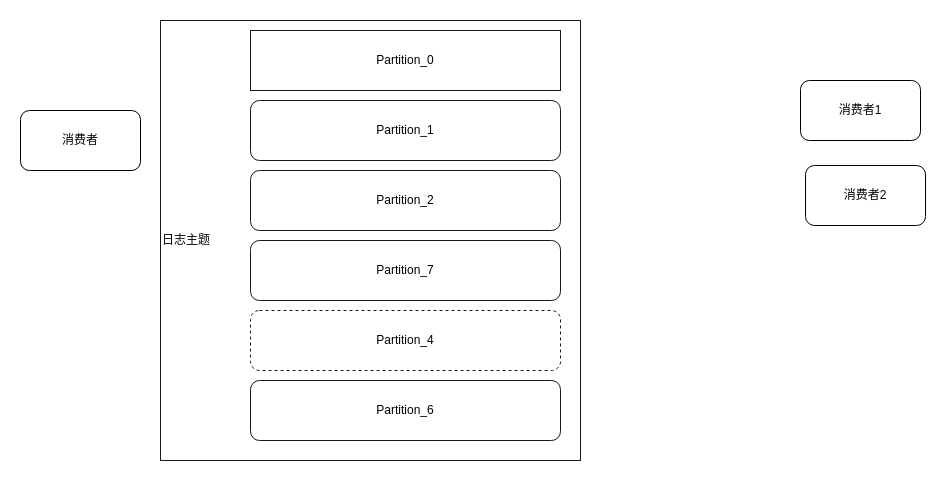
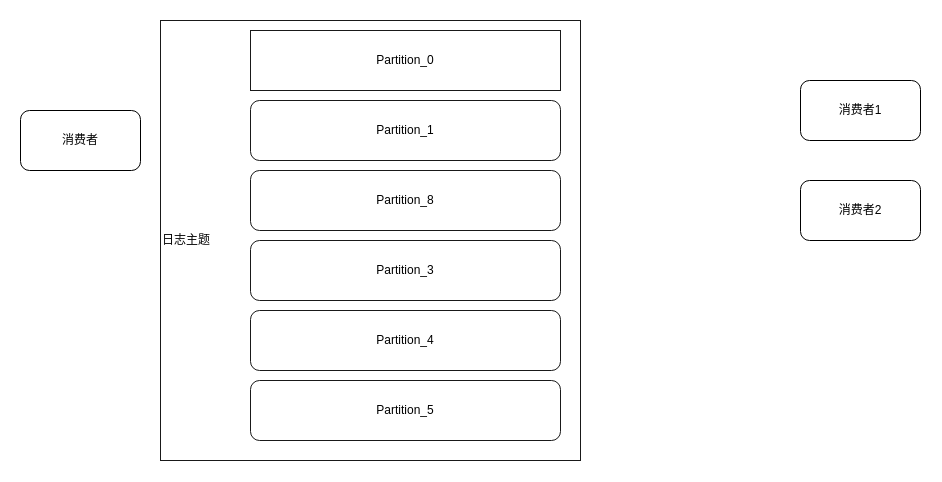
(866, 196) -> (861, 211)
(406, 201) -> (406, 201)
(406, 271) -> (406, 271)
(406, 341) -> (406, 341)
(406, 411) -> (406, 411)
